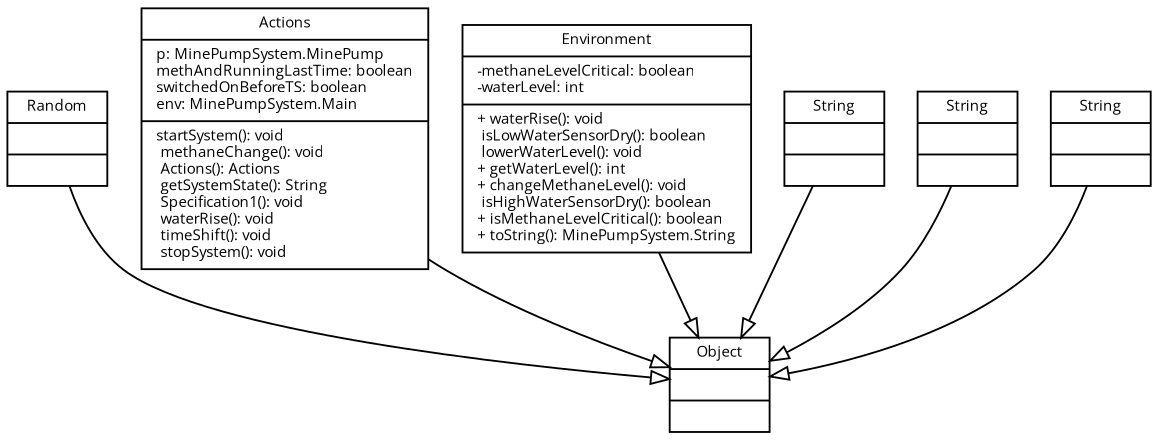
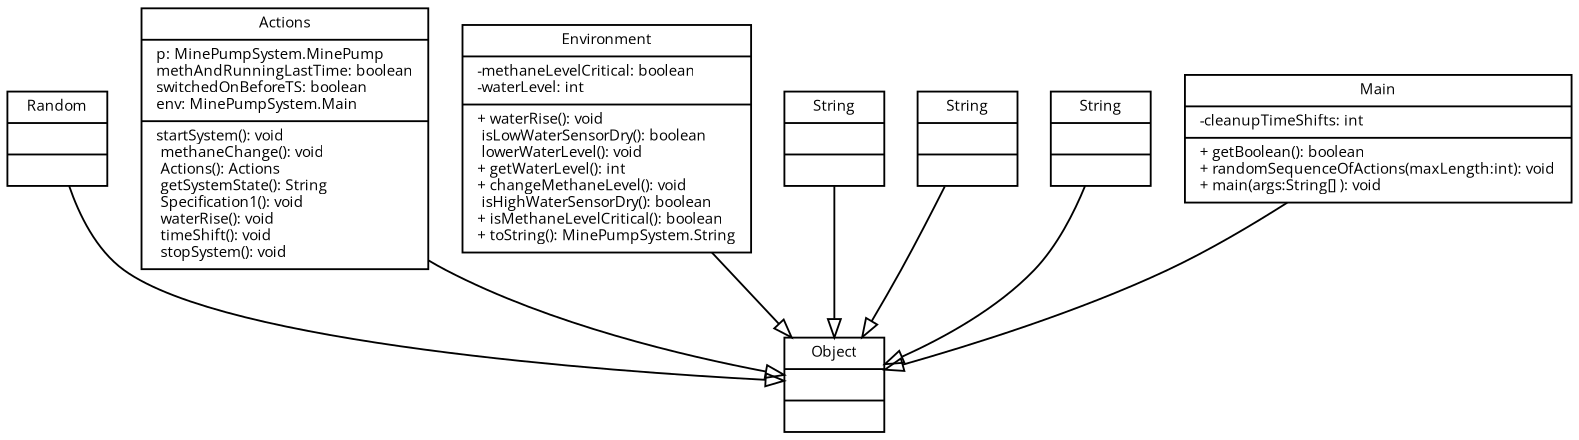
none -> (1378, 139)
